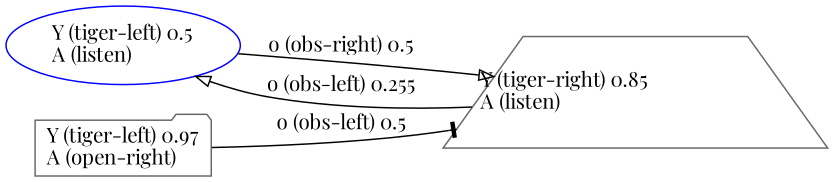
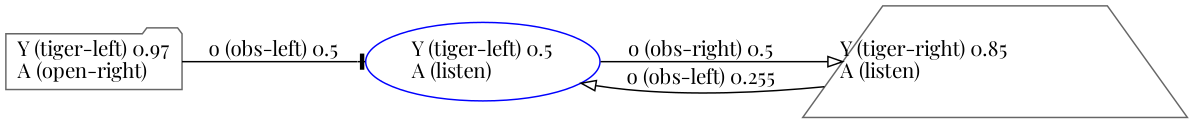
(331, 143) -> (270, 62)
